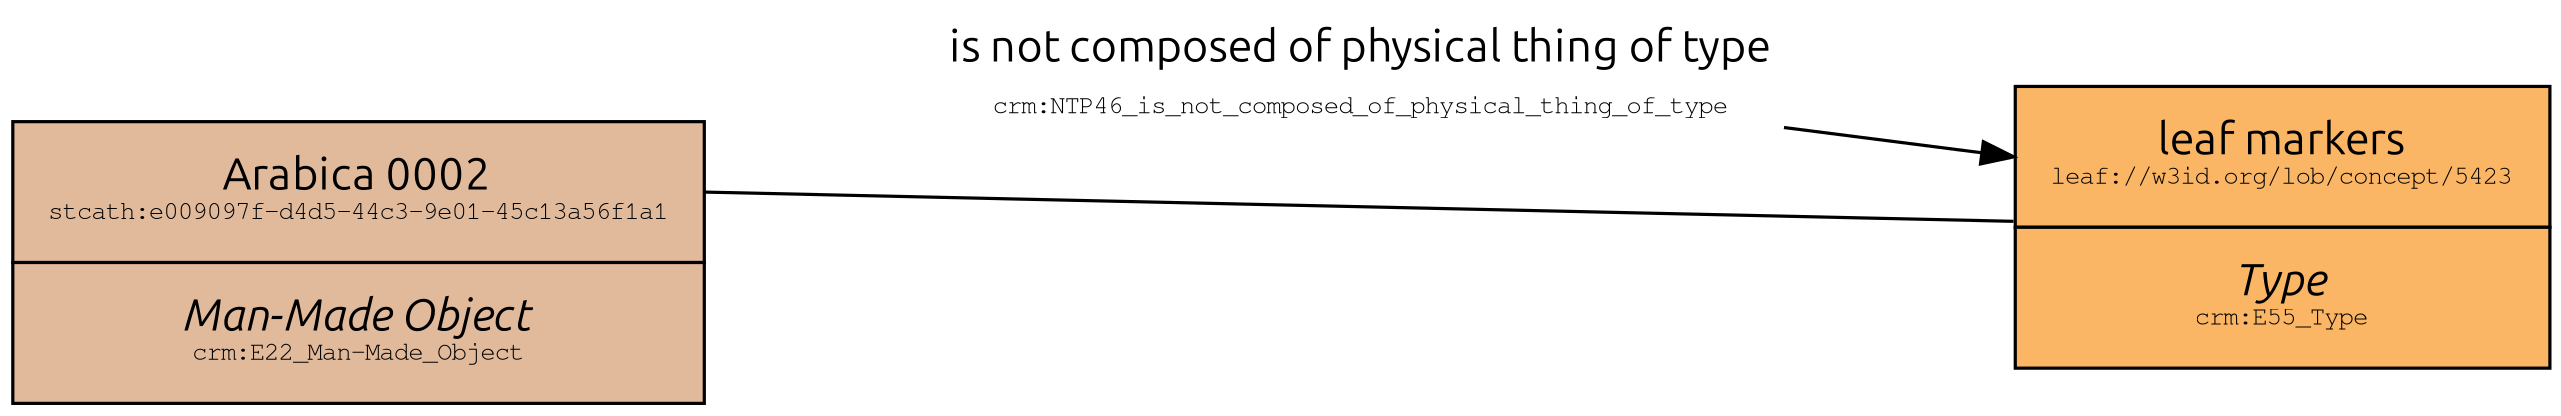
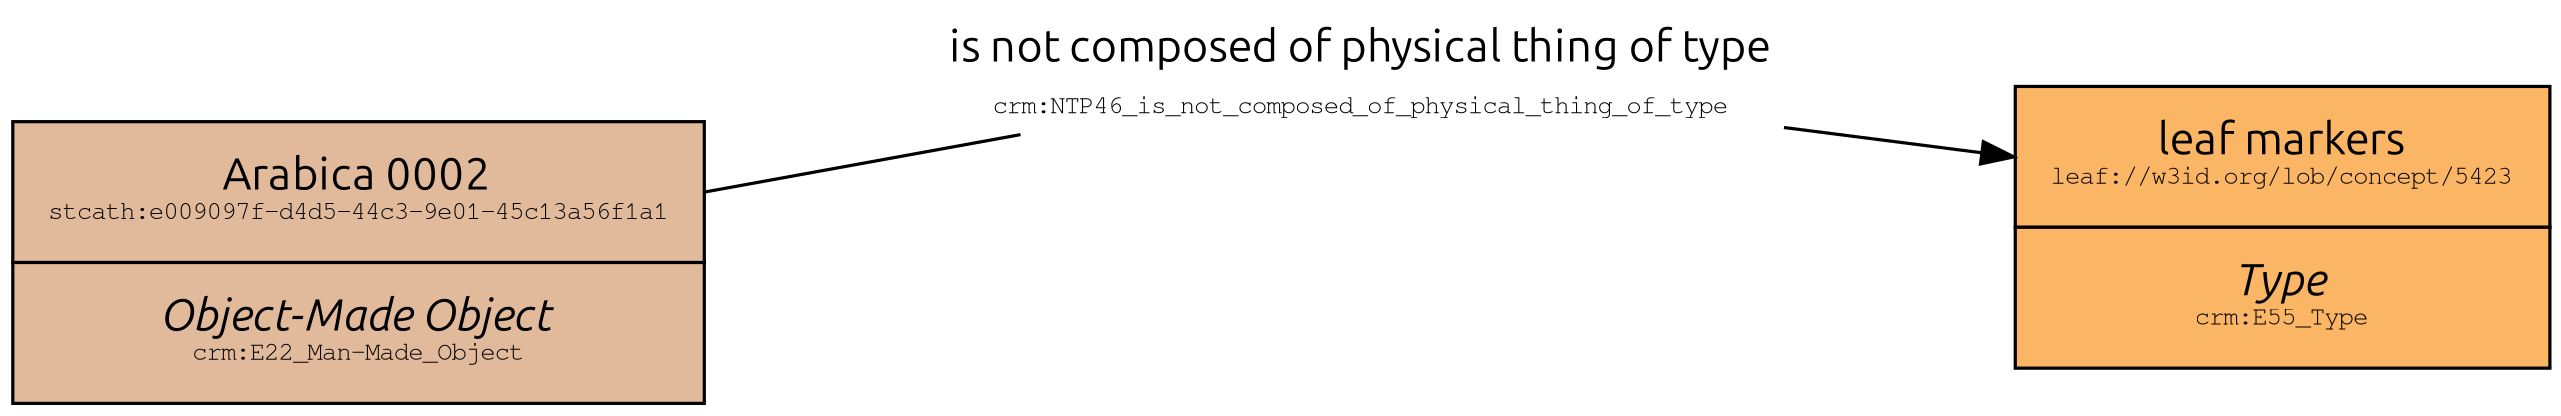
(1359, 207) -> (862, 163)
(359, 317) -> (359, 317)
